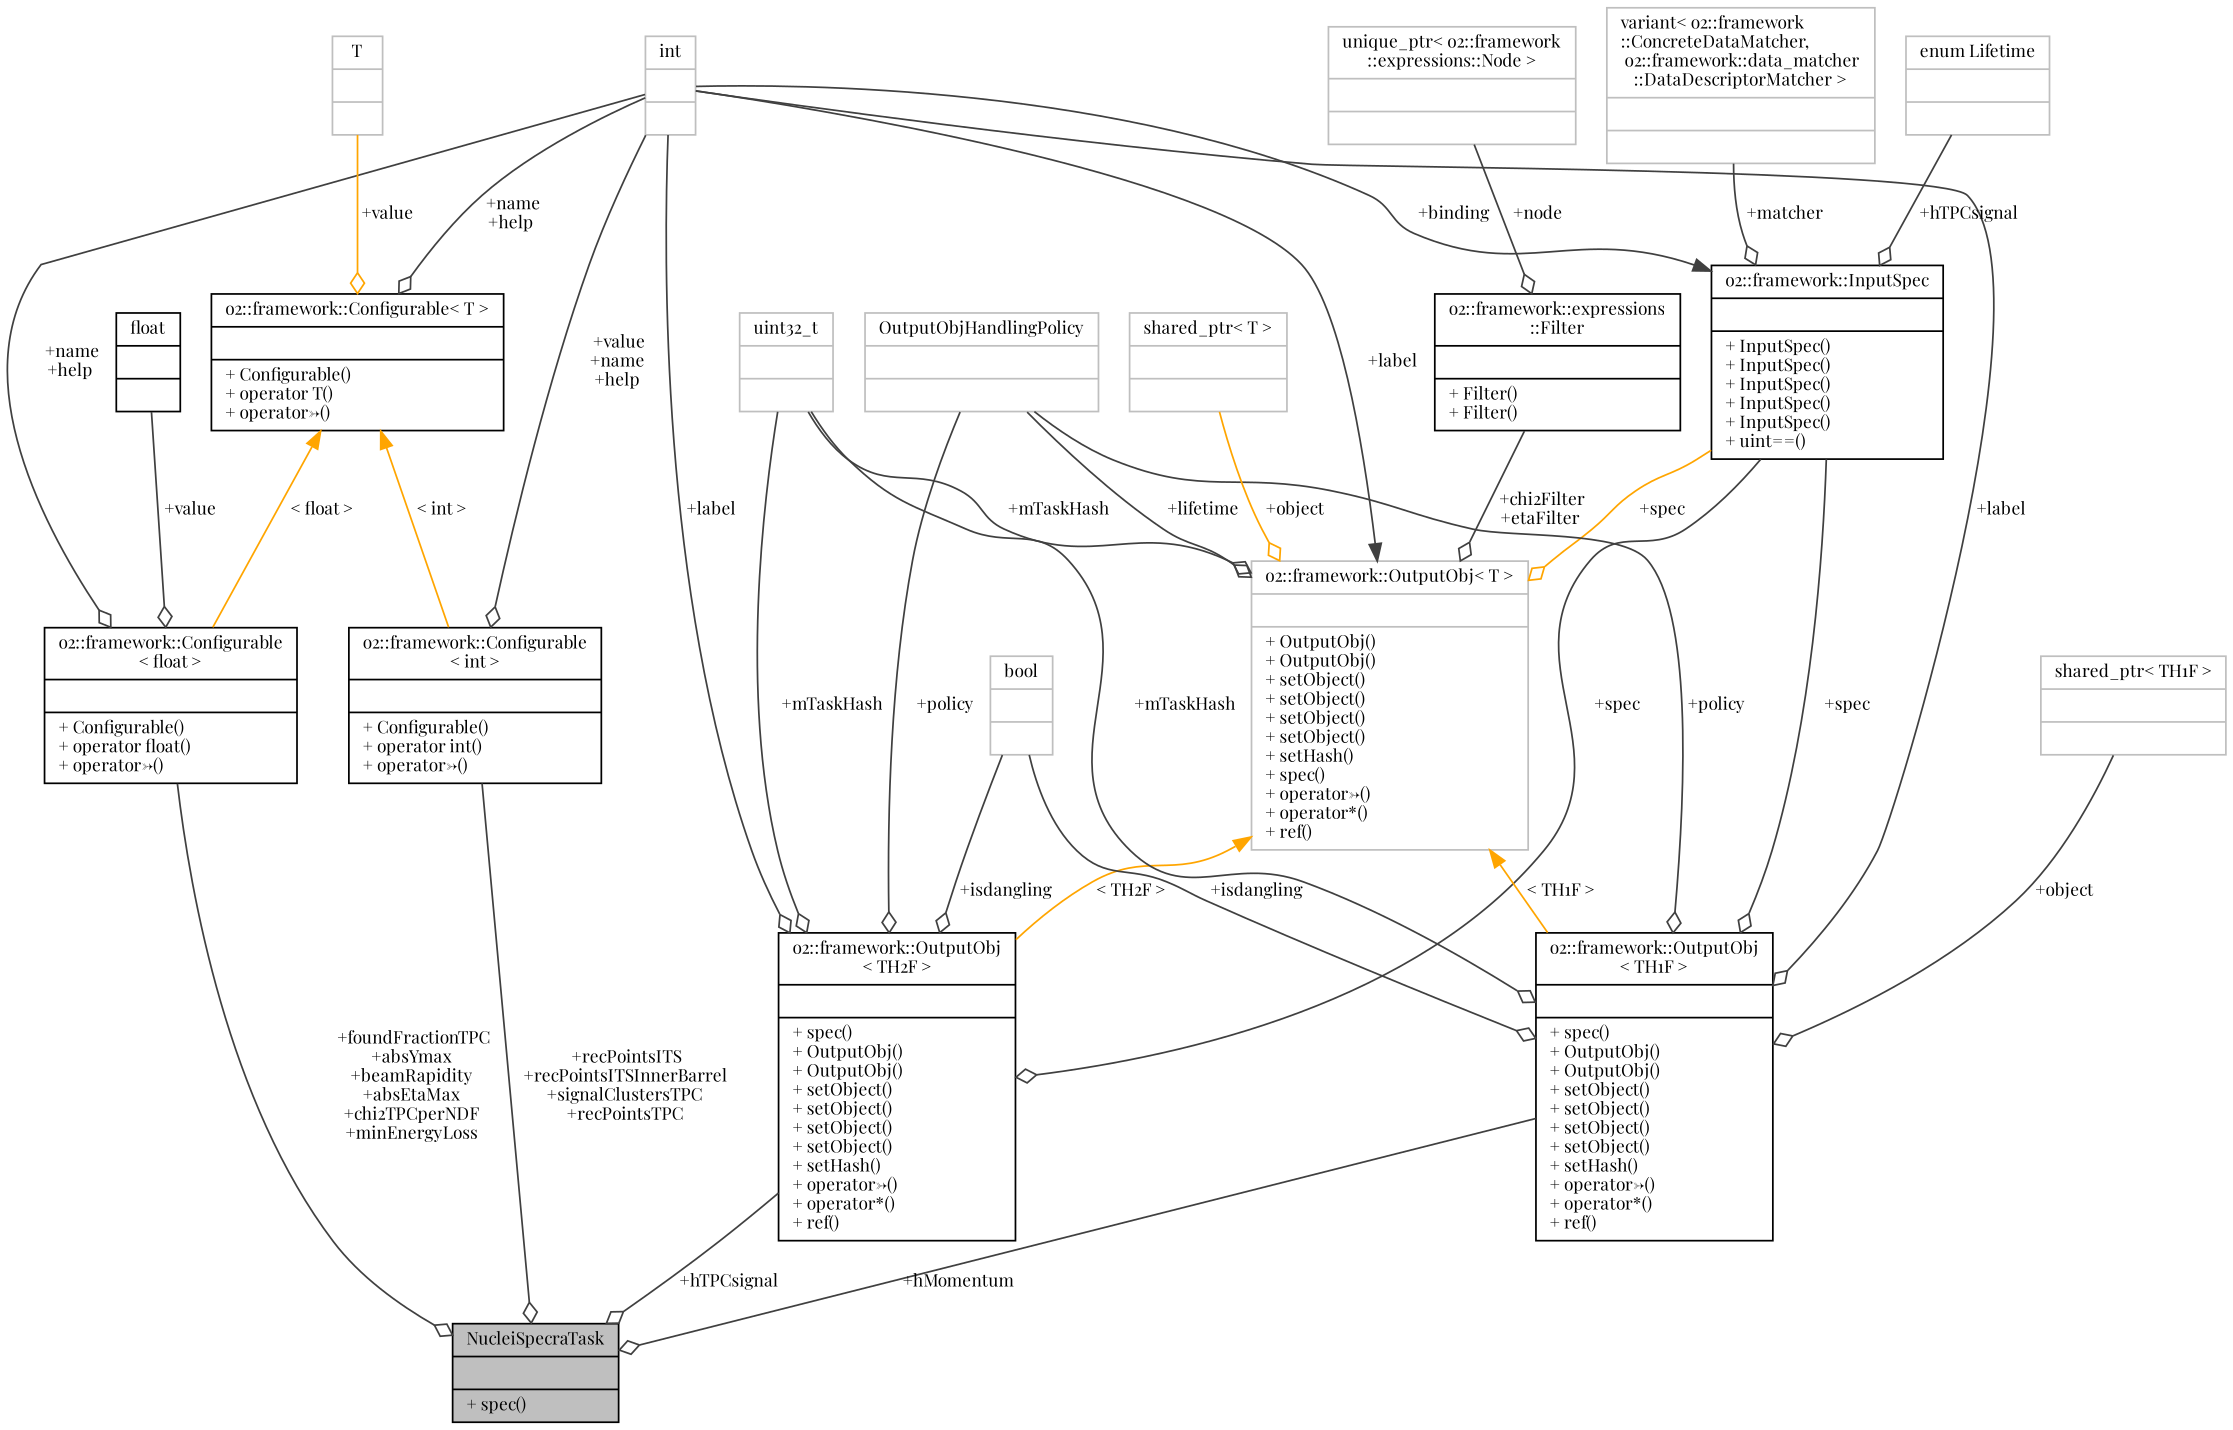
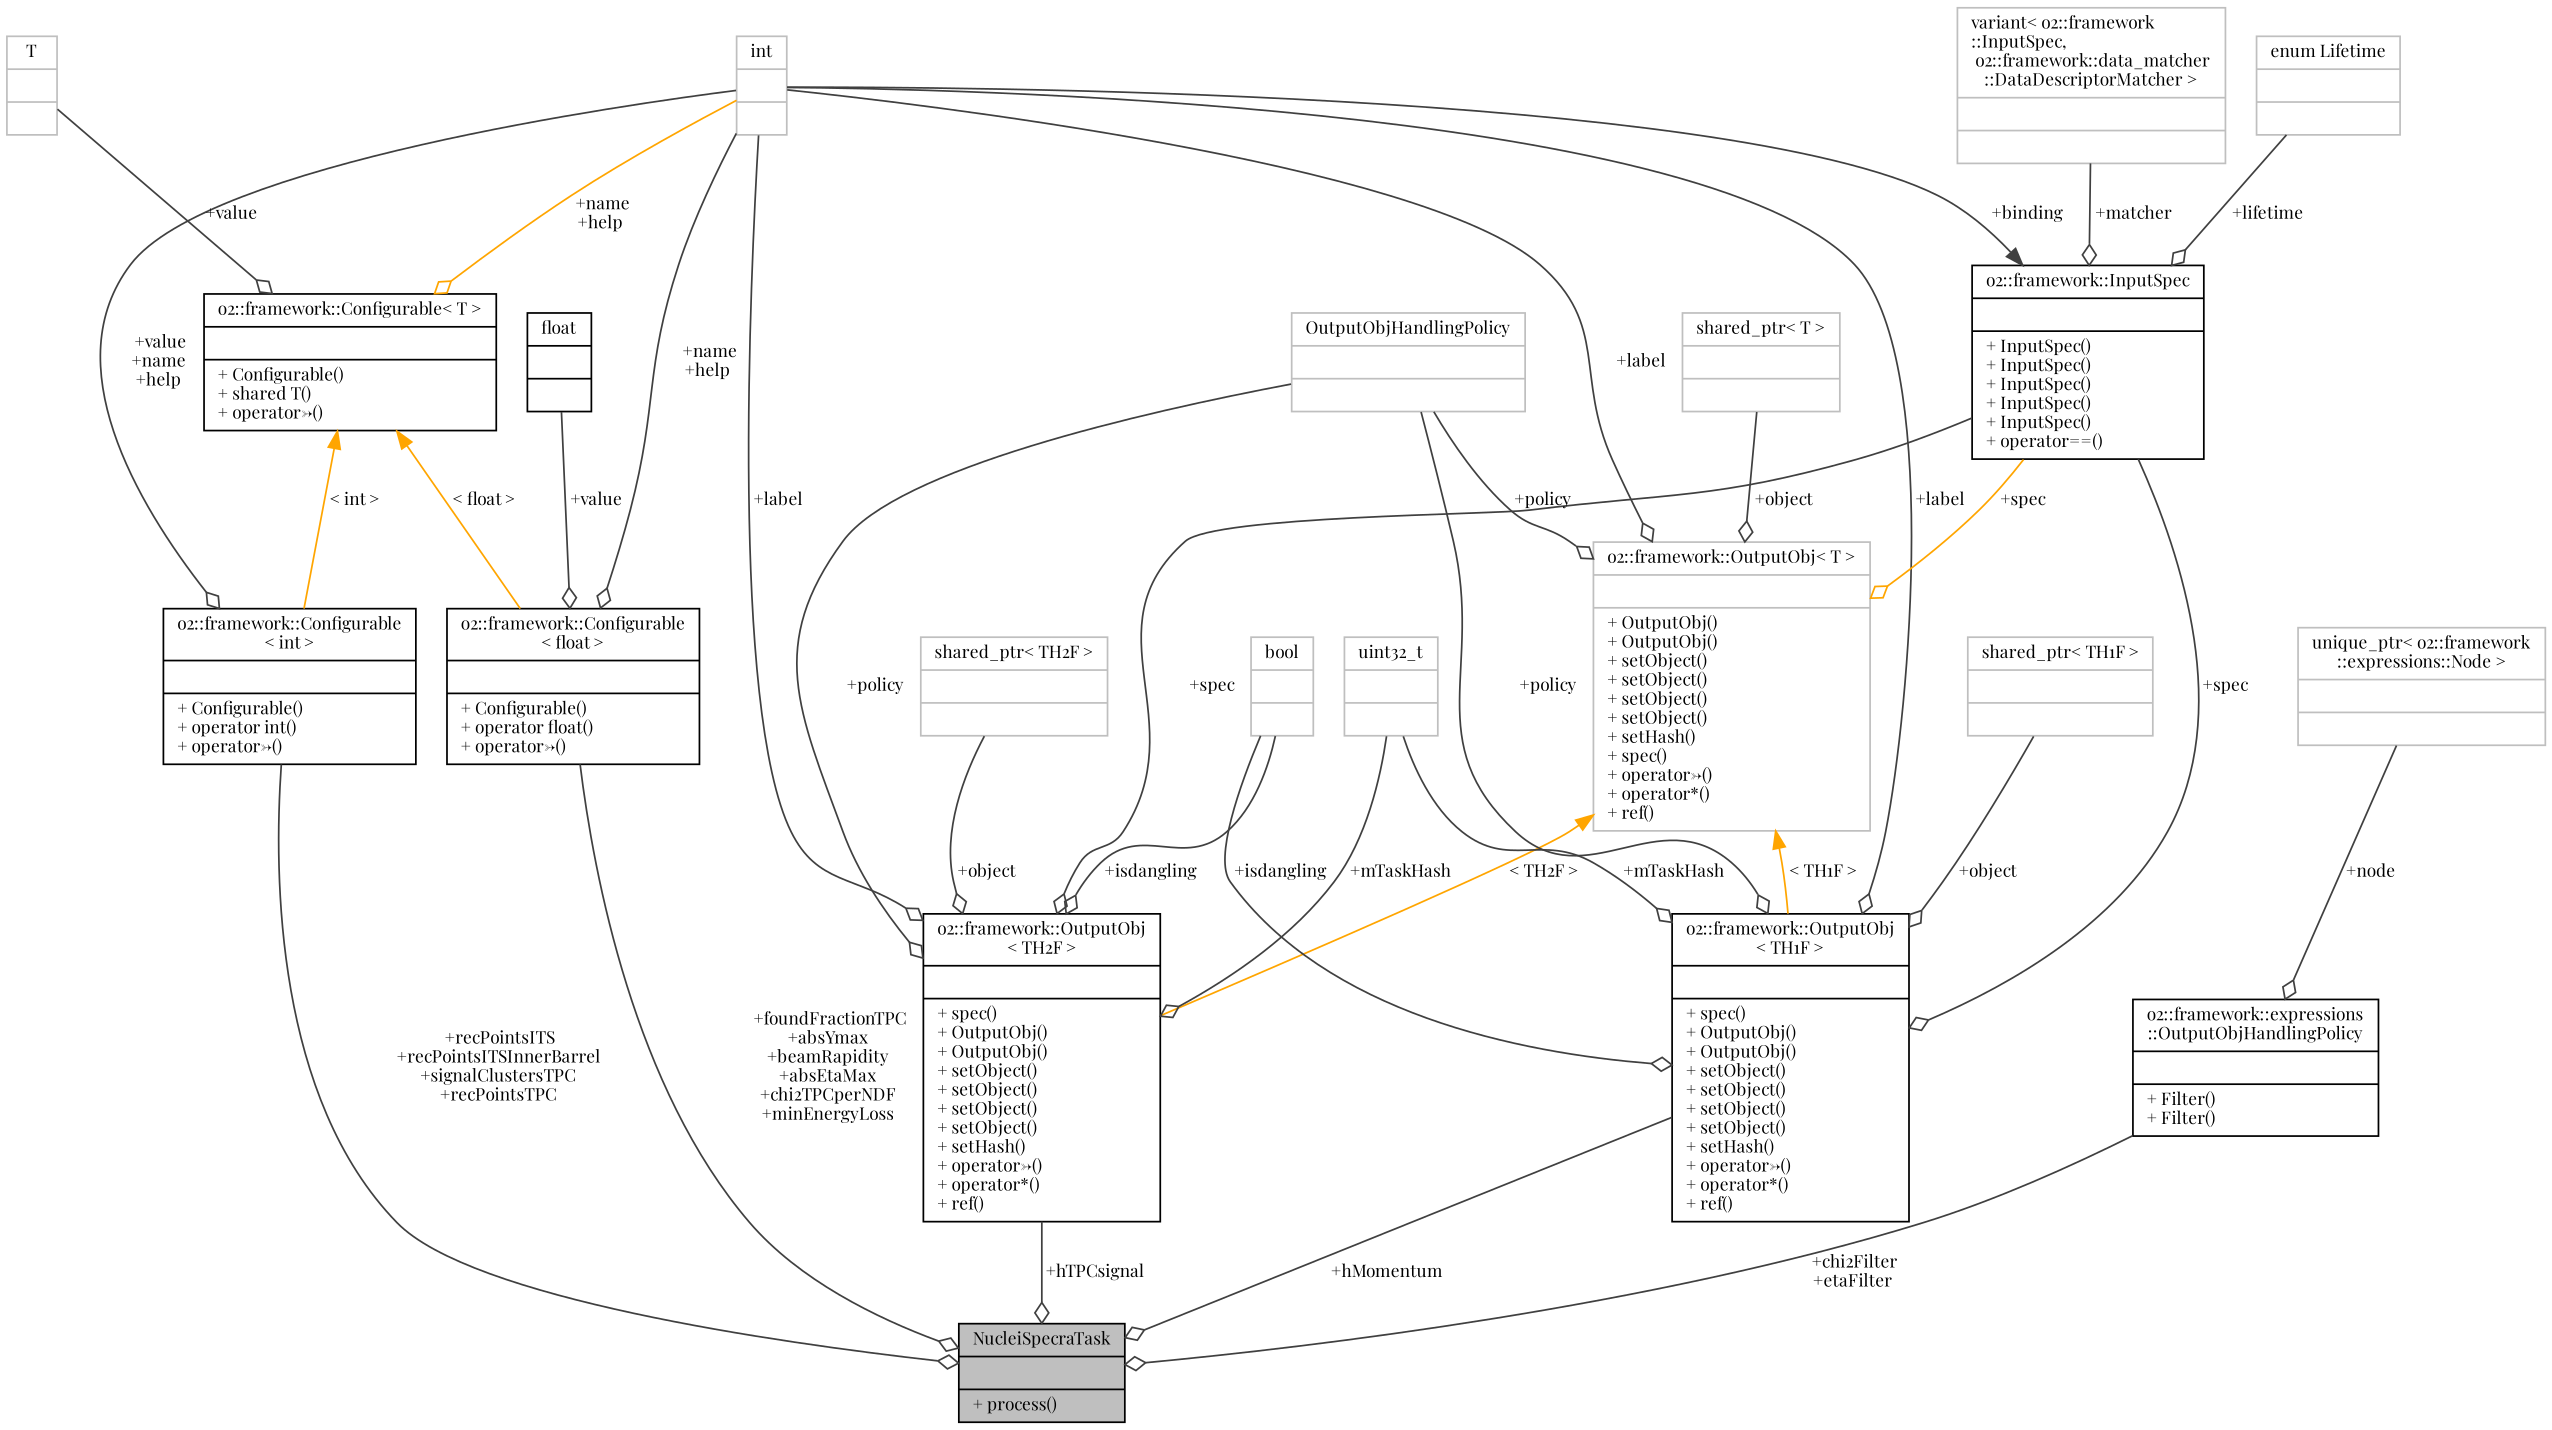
(1715, 42) -> (2019, 42)
(515, 170) -> (590, 184)
(1149, 188) -> (1310, 175)
(358, 204) -> (157, 194)
(1967, 214) -> (2266, 214)
(1558, 329) -> (2256, 1034)
(280, 394) -> (265, 394)
(1766, 442) -> (2045, 442)
(1237, 469) -> (1752, 467)
(1497, 486) -> (1649, 1290)
(1201, 510) -> (1542, 501)
(992, 521) -> none
none -> (1014, 686)
(497, 1405) -> (1015, 1405)
